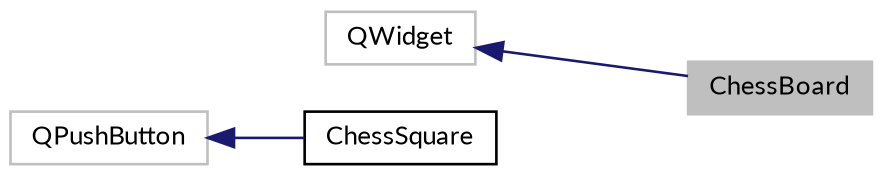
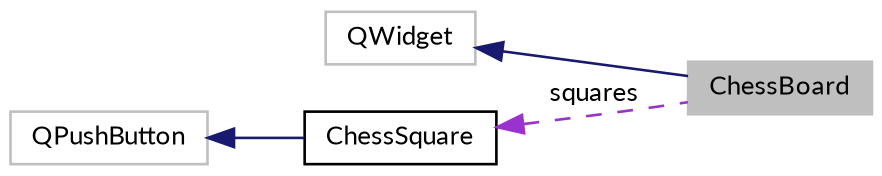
none -> (606, 114)
